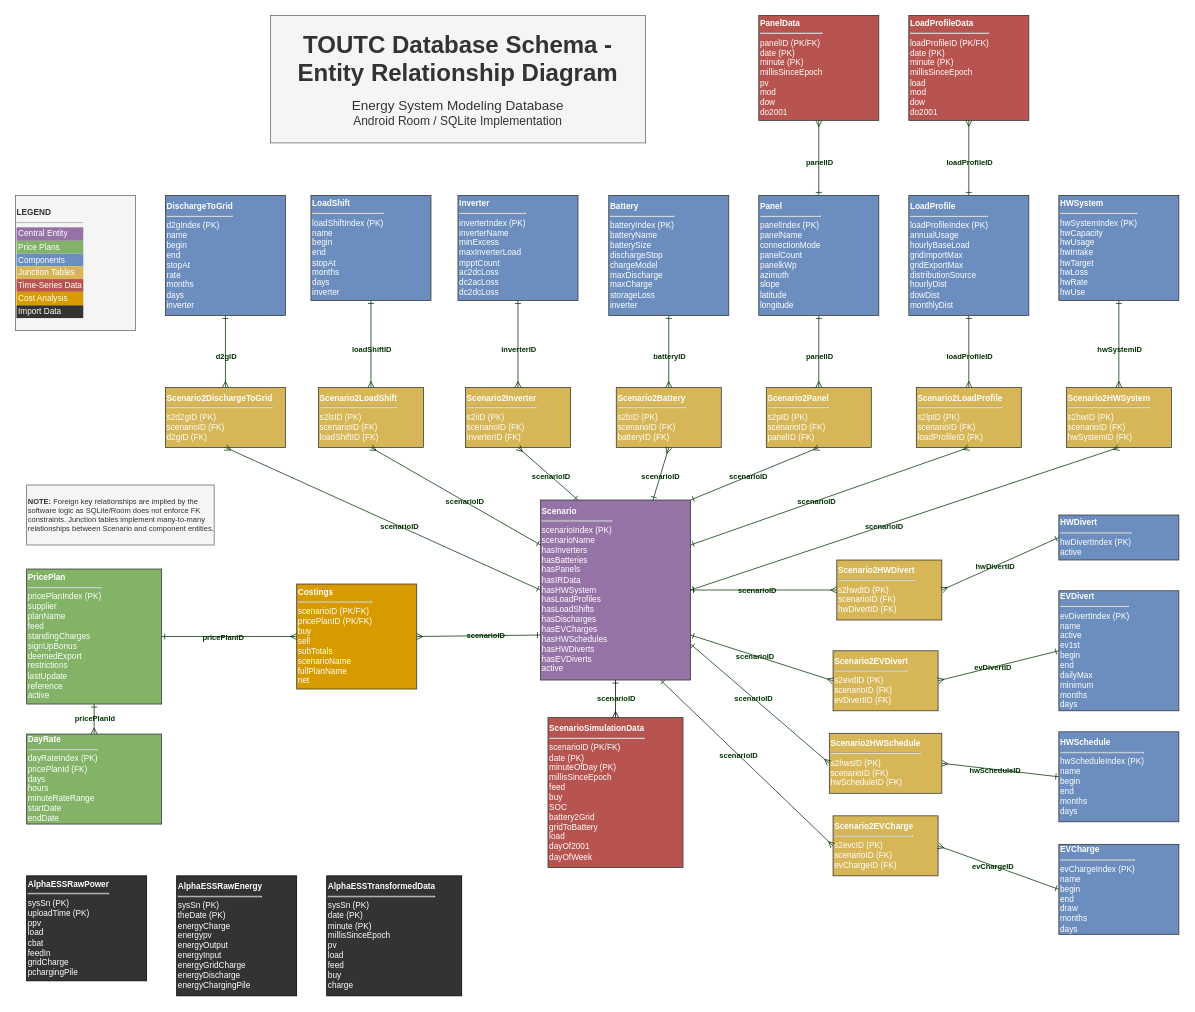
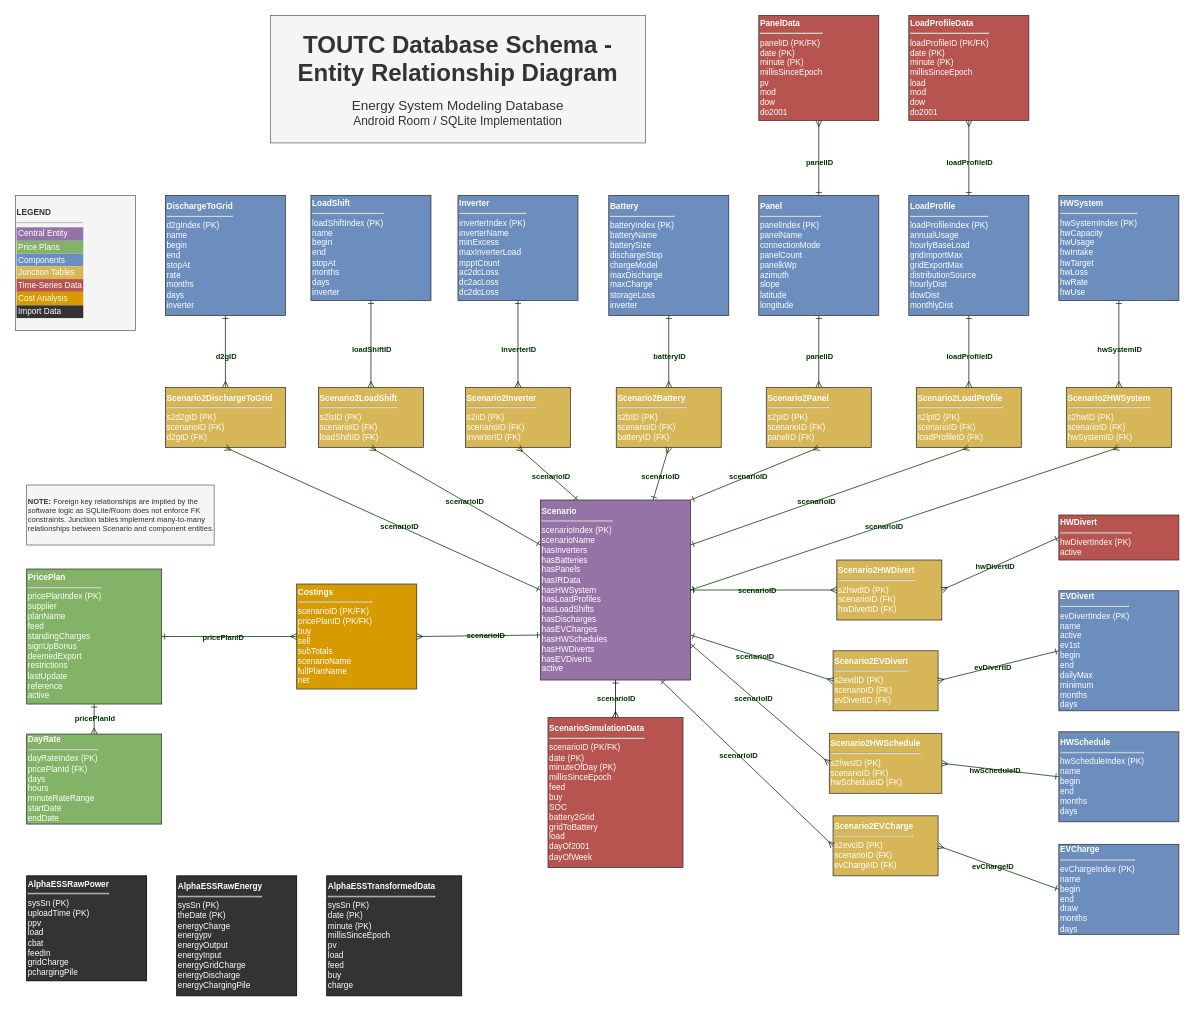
(1119, 537) -> (1119, 537)
